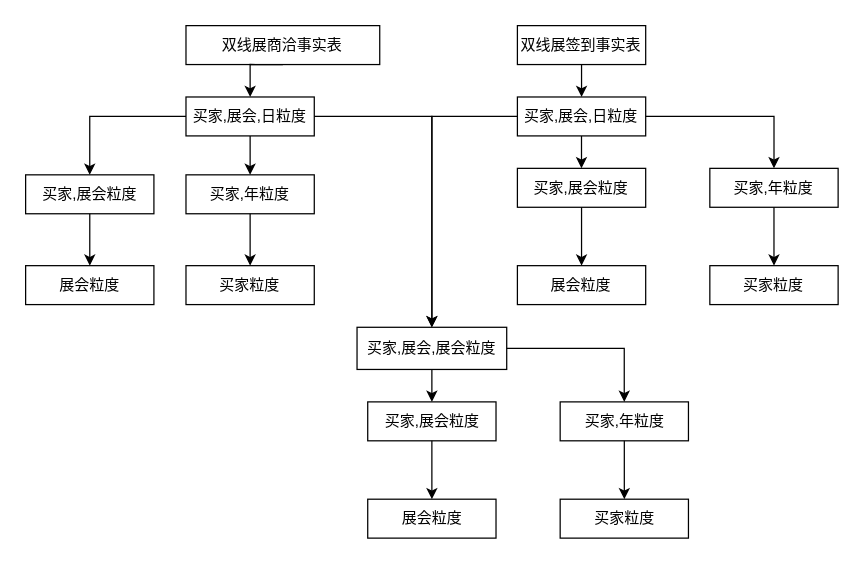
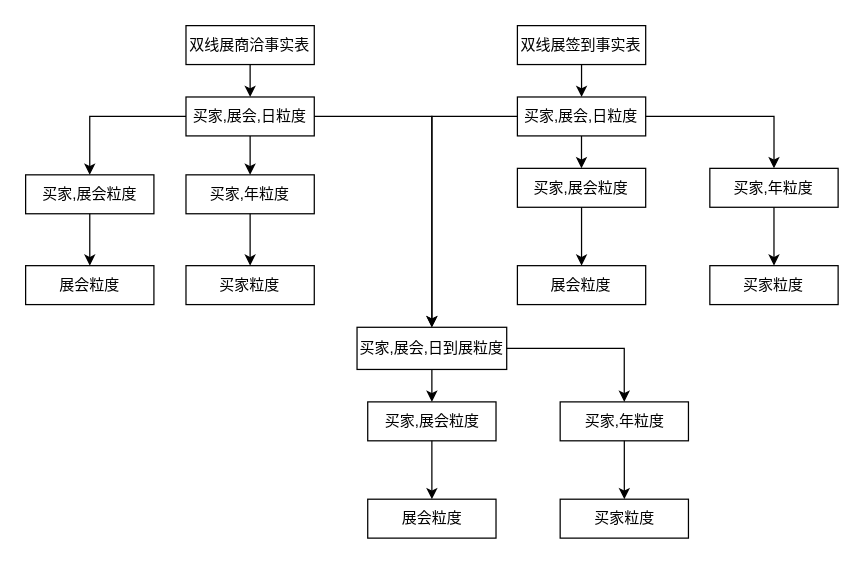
(283, 45) -> (250, 45)
(432, 348) -> (432, 348)
